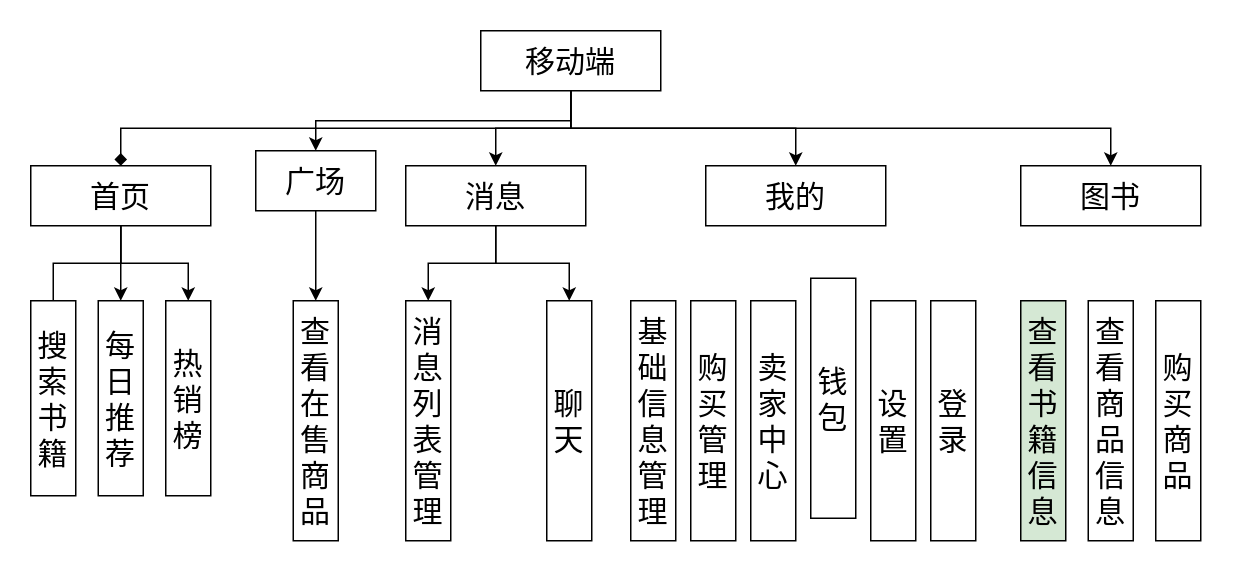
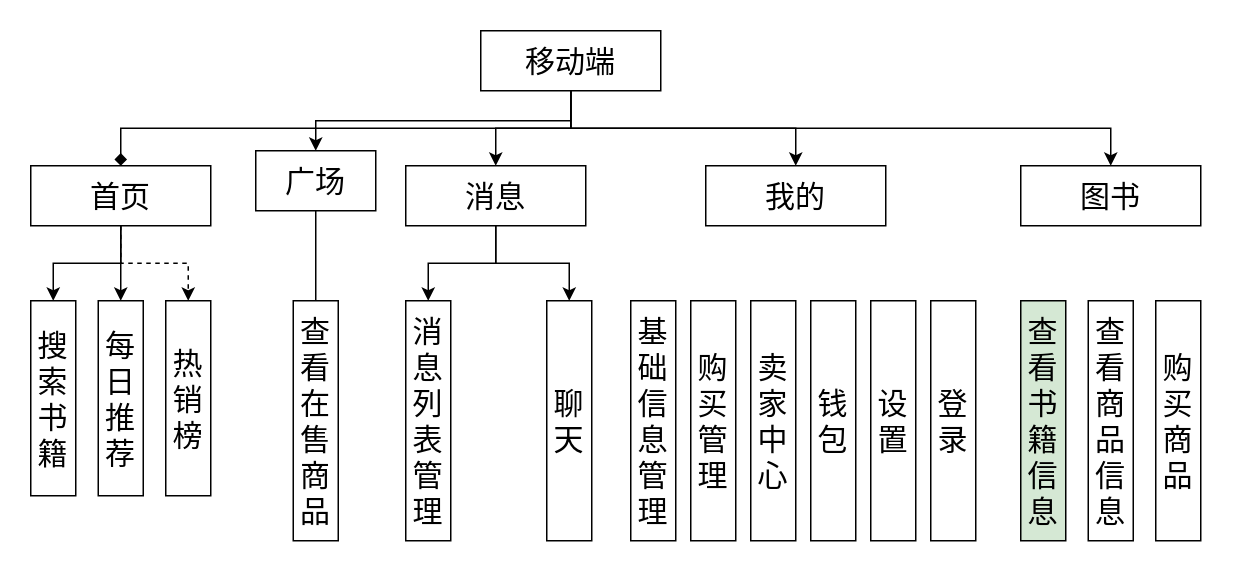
(169, 263) -> (169, 263)
(316, 289) -> (316, 293)
(53, 293) -> (53, 289)
(833, 398) -> (833, 421)
